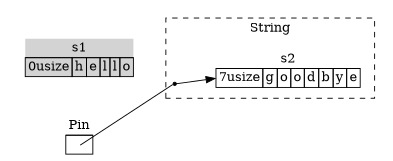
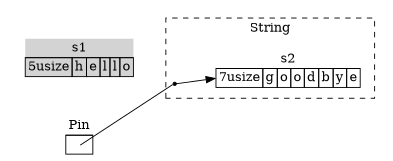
(49, 67) -> (49, 67)
